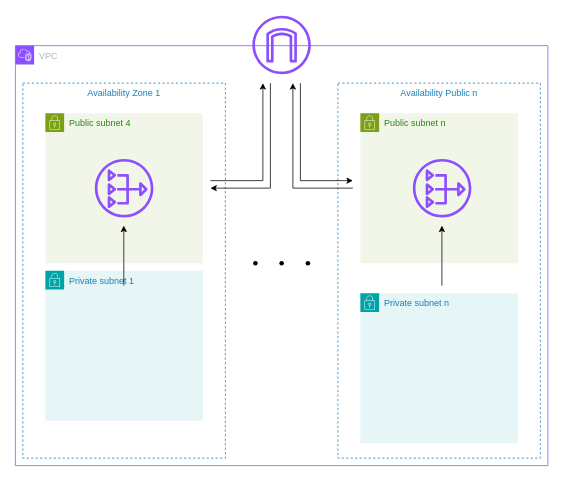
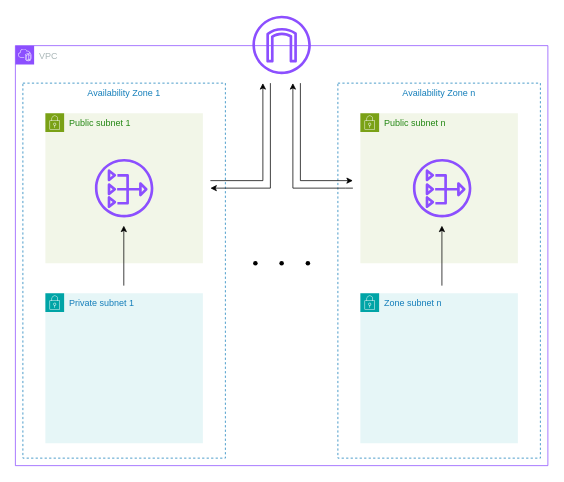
(439, 94) -> (439, 94)
(102, 124) -> (102, 124)
(421, 304) -> (415, 304)
(124, 345) -> (124, 368)
